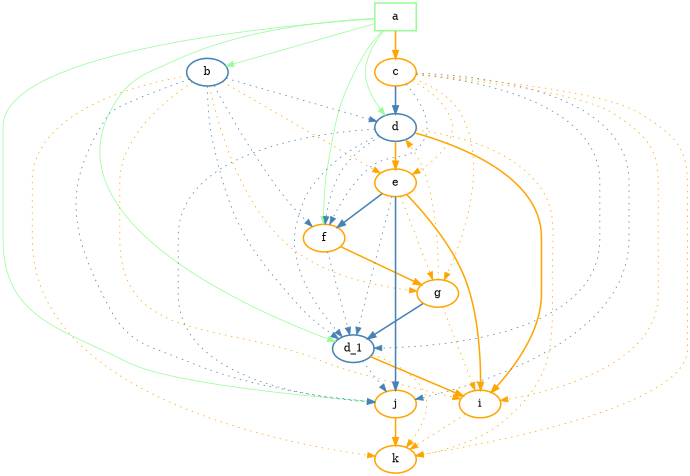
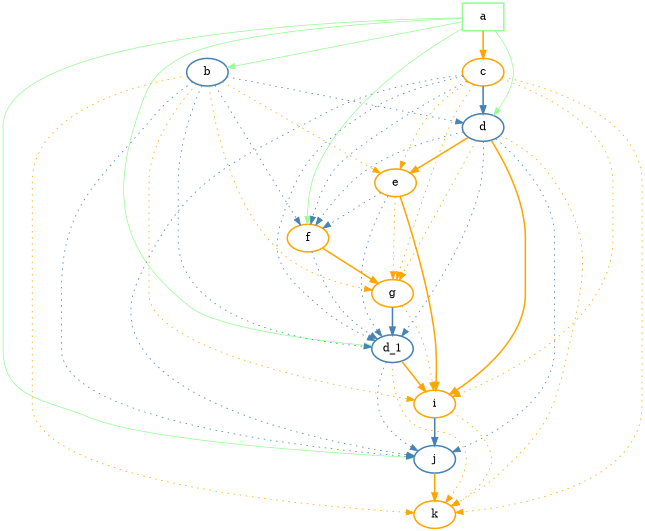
(363, 208) -> (355, 208)
(434, 211) -> (440, 207)
(396, 294) -> (435, 426)
(396, 404) -> (435, 459)
